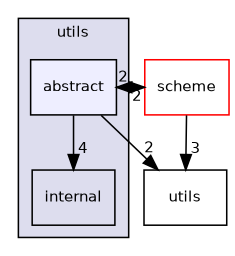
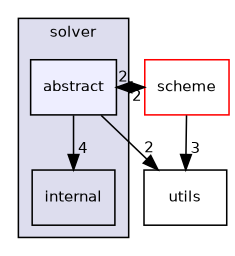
(74, 33) -> (74, 33)
